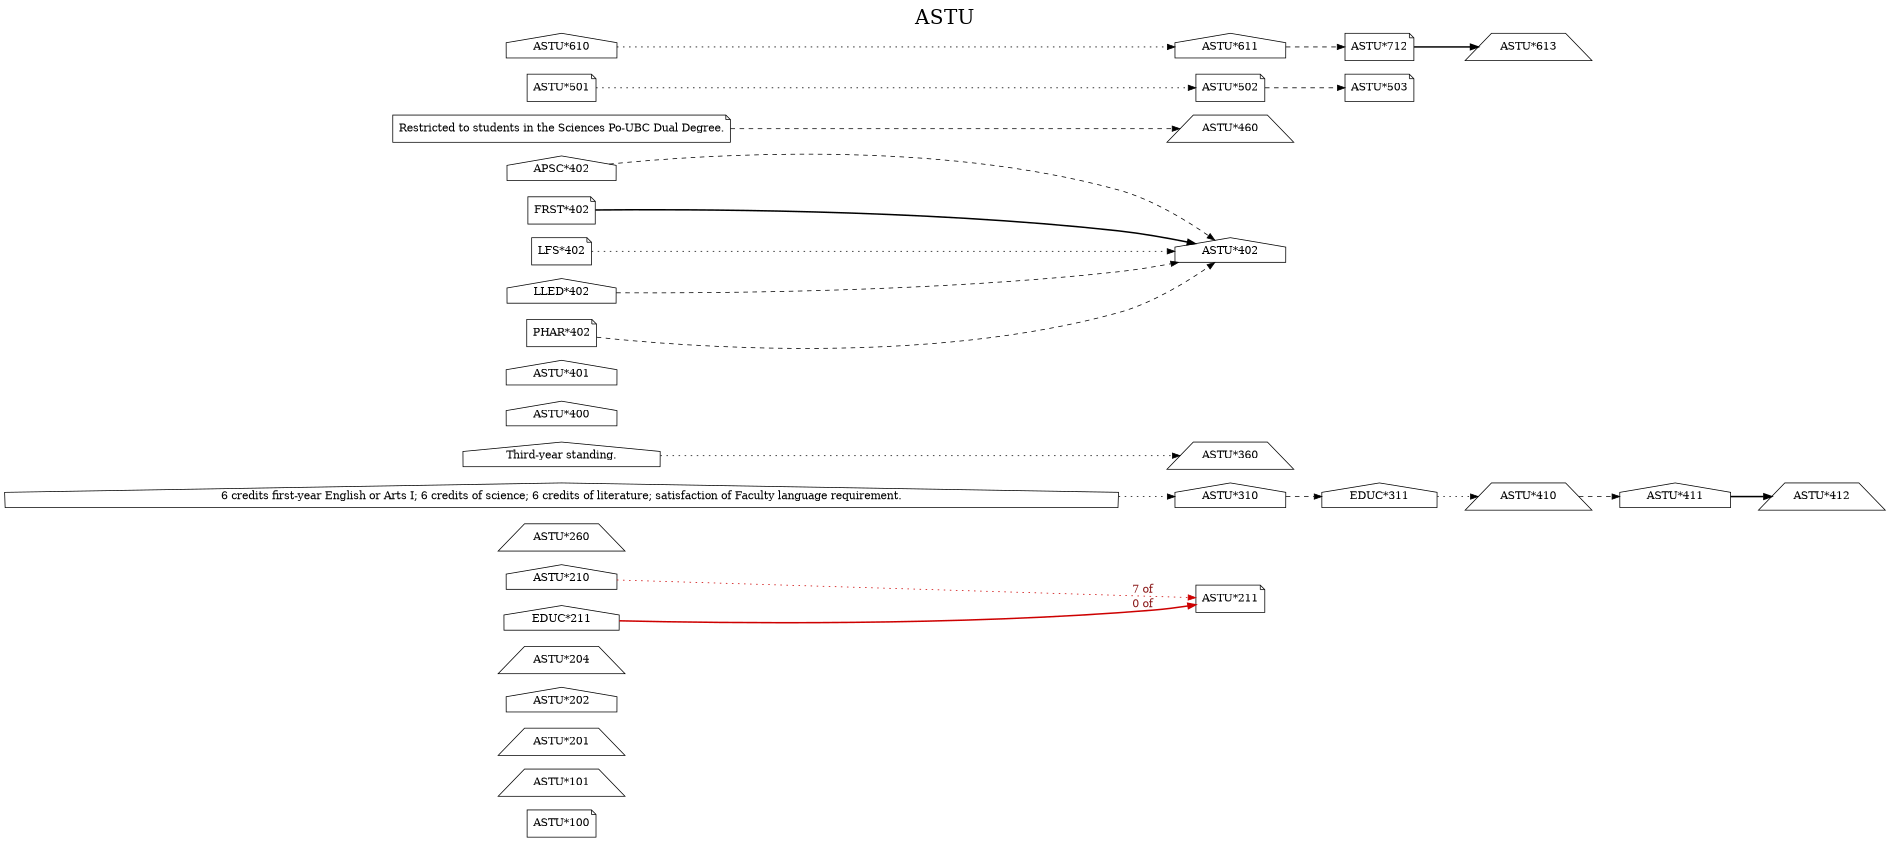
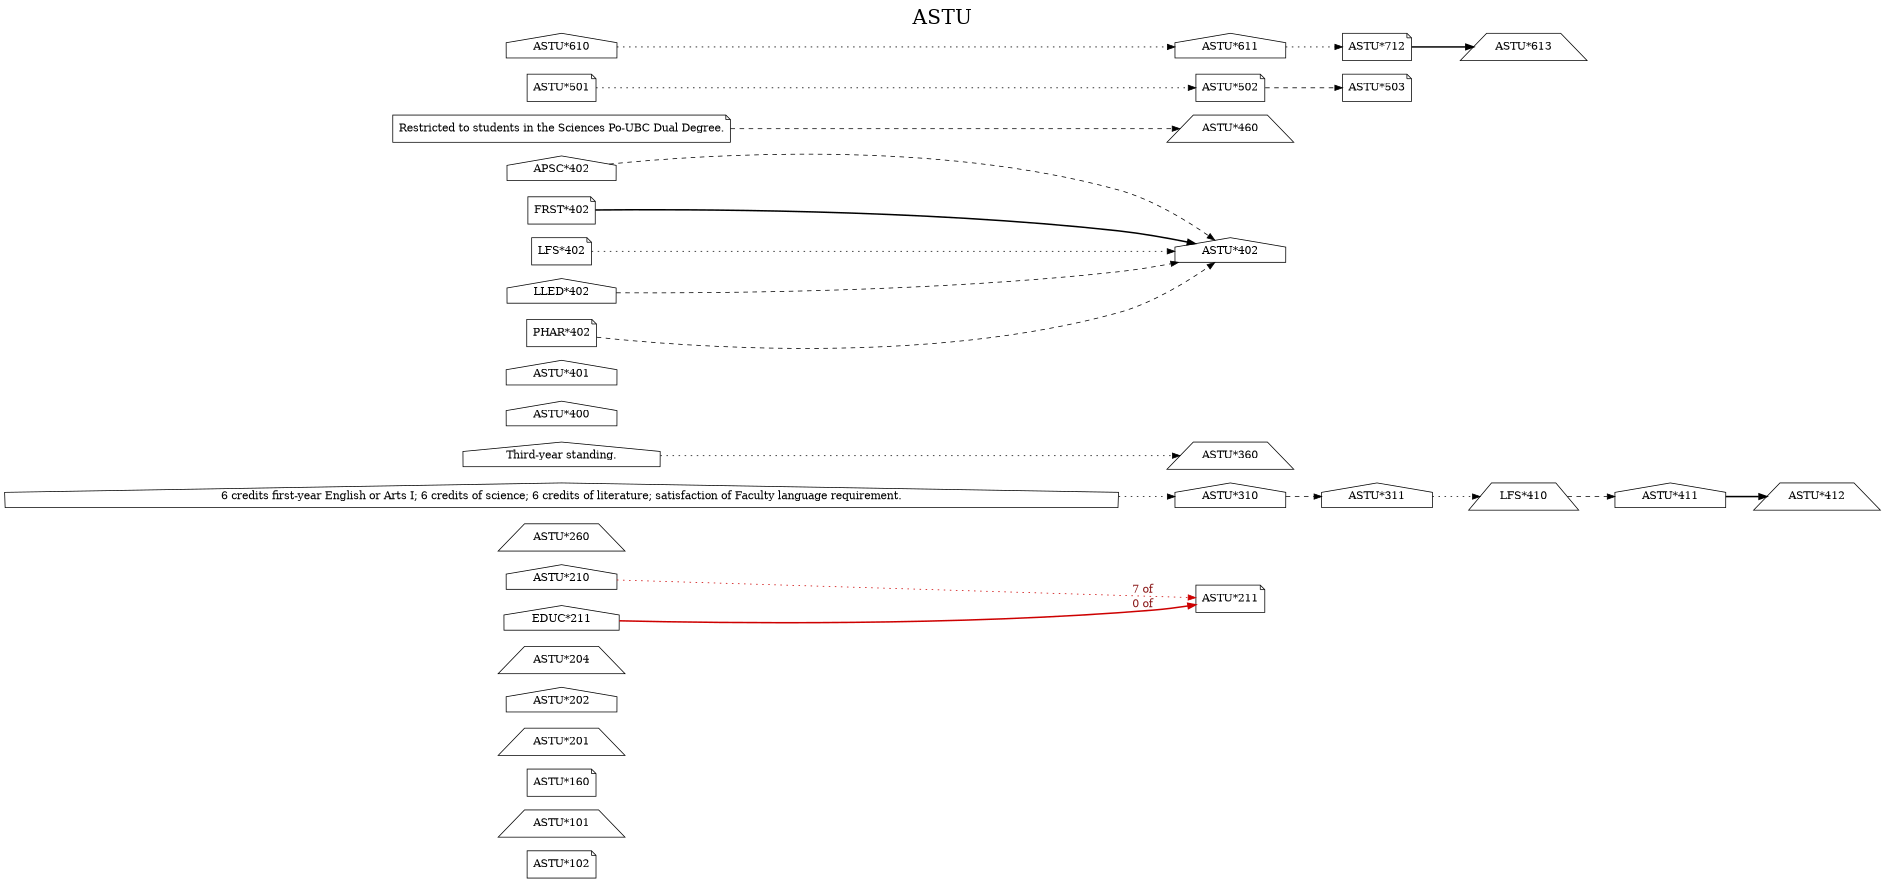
(1312, 47) -> (1310, 47)
(1379, 497) -> (1377, 497)
(1528, 497) -> (1524, 497)
none -> (562, 783)
(562, 824) -> (562, 864)
